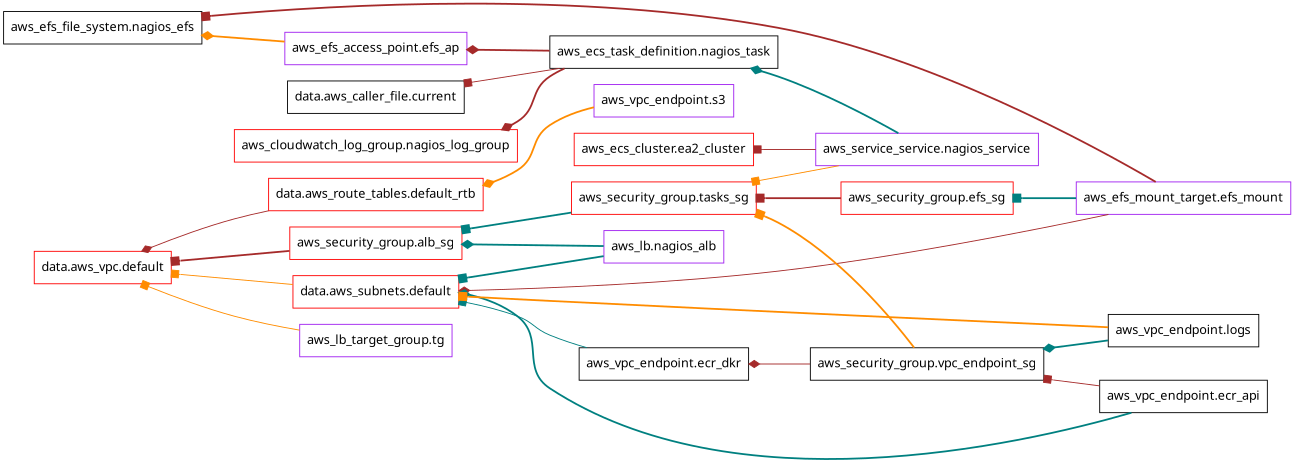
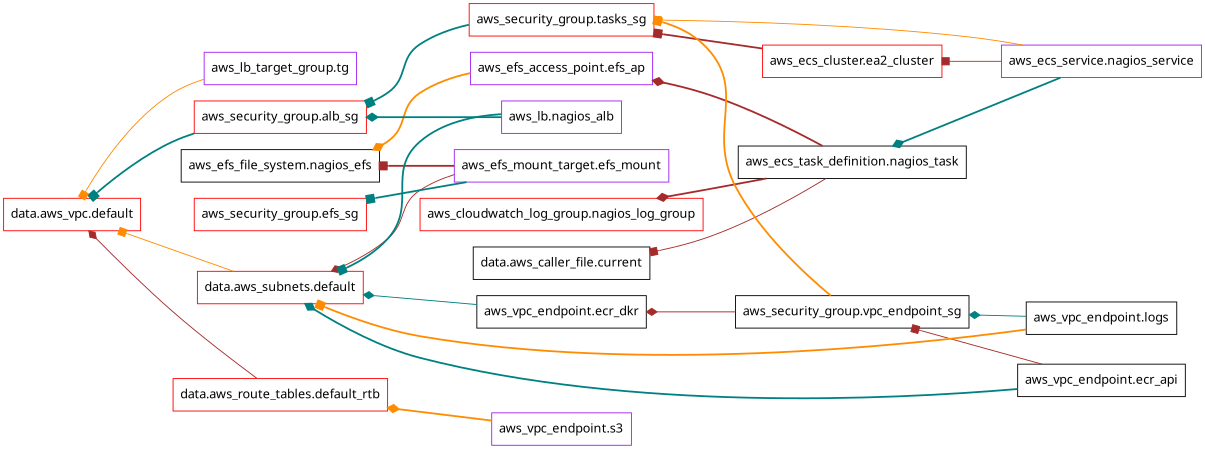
(927, 149) -> (1101, 61)
(803, 198) -> (713, 41)
(235, 256) -> (143, 158)
(531, 324) -> (426, 300)
(1081, 344) -> (1003, 316)
